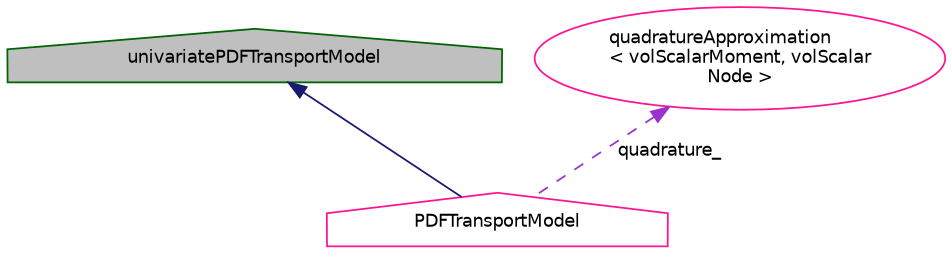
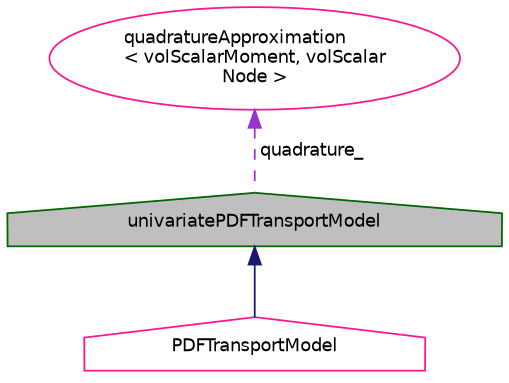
(594, 157) -> (255, 160)
